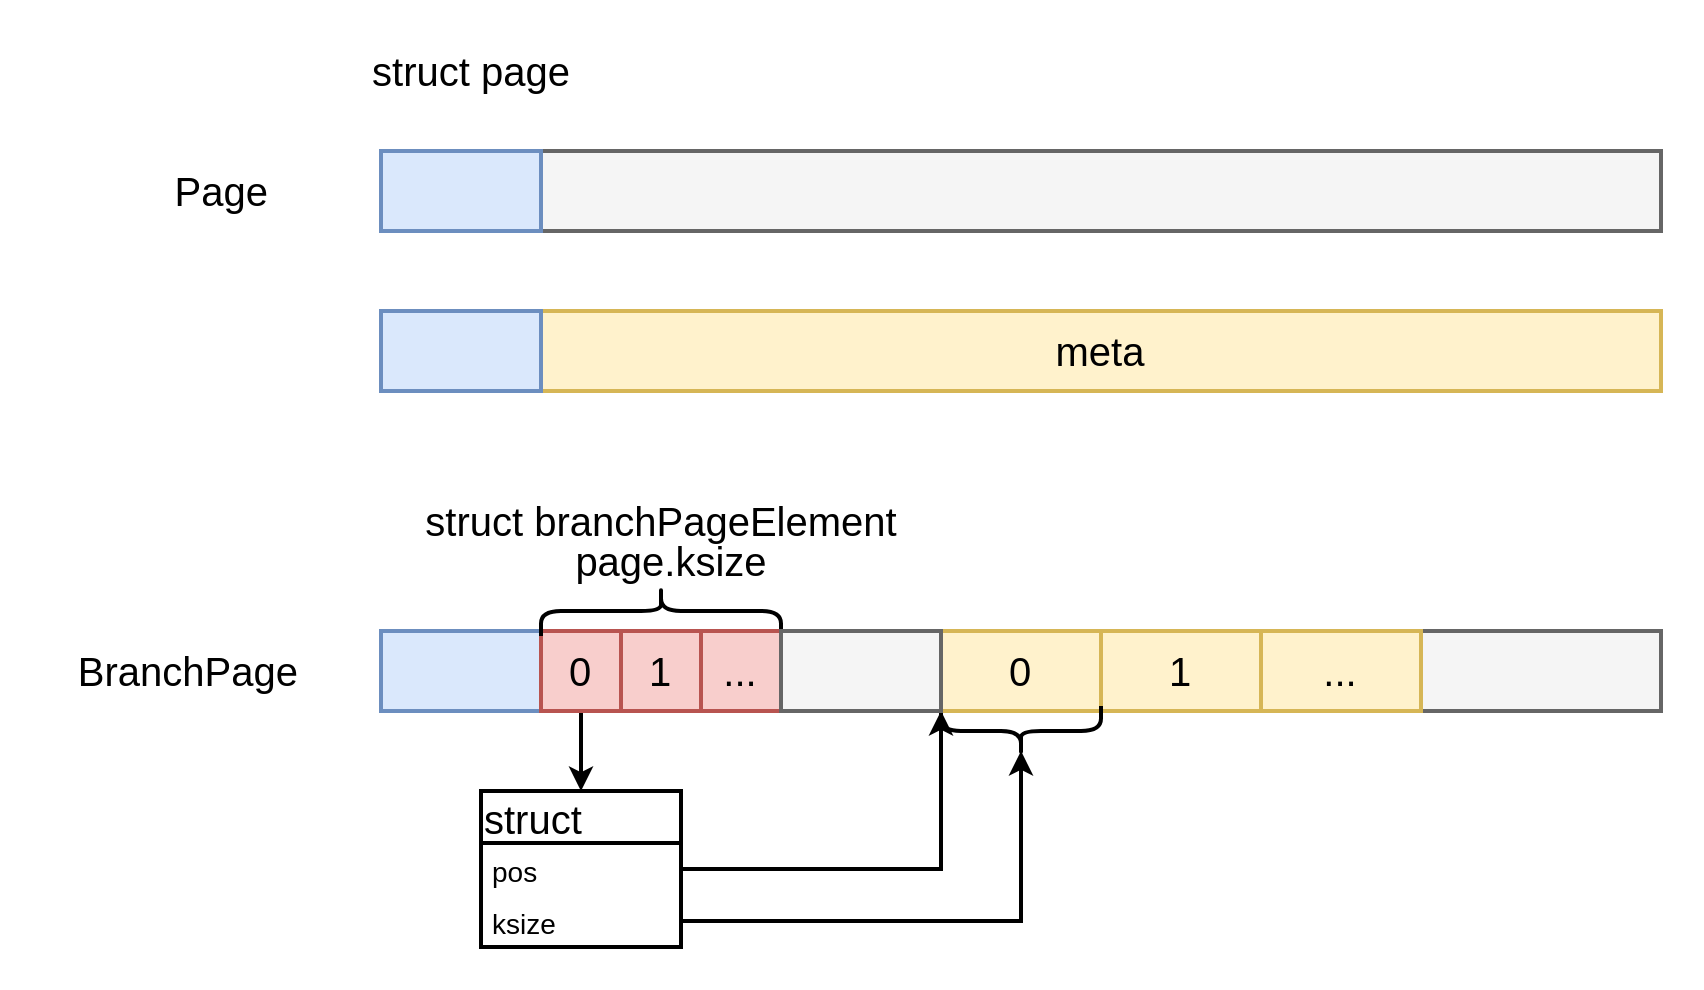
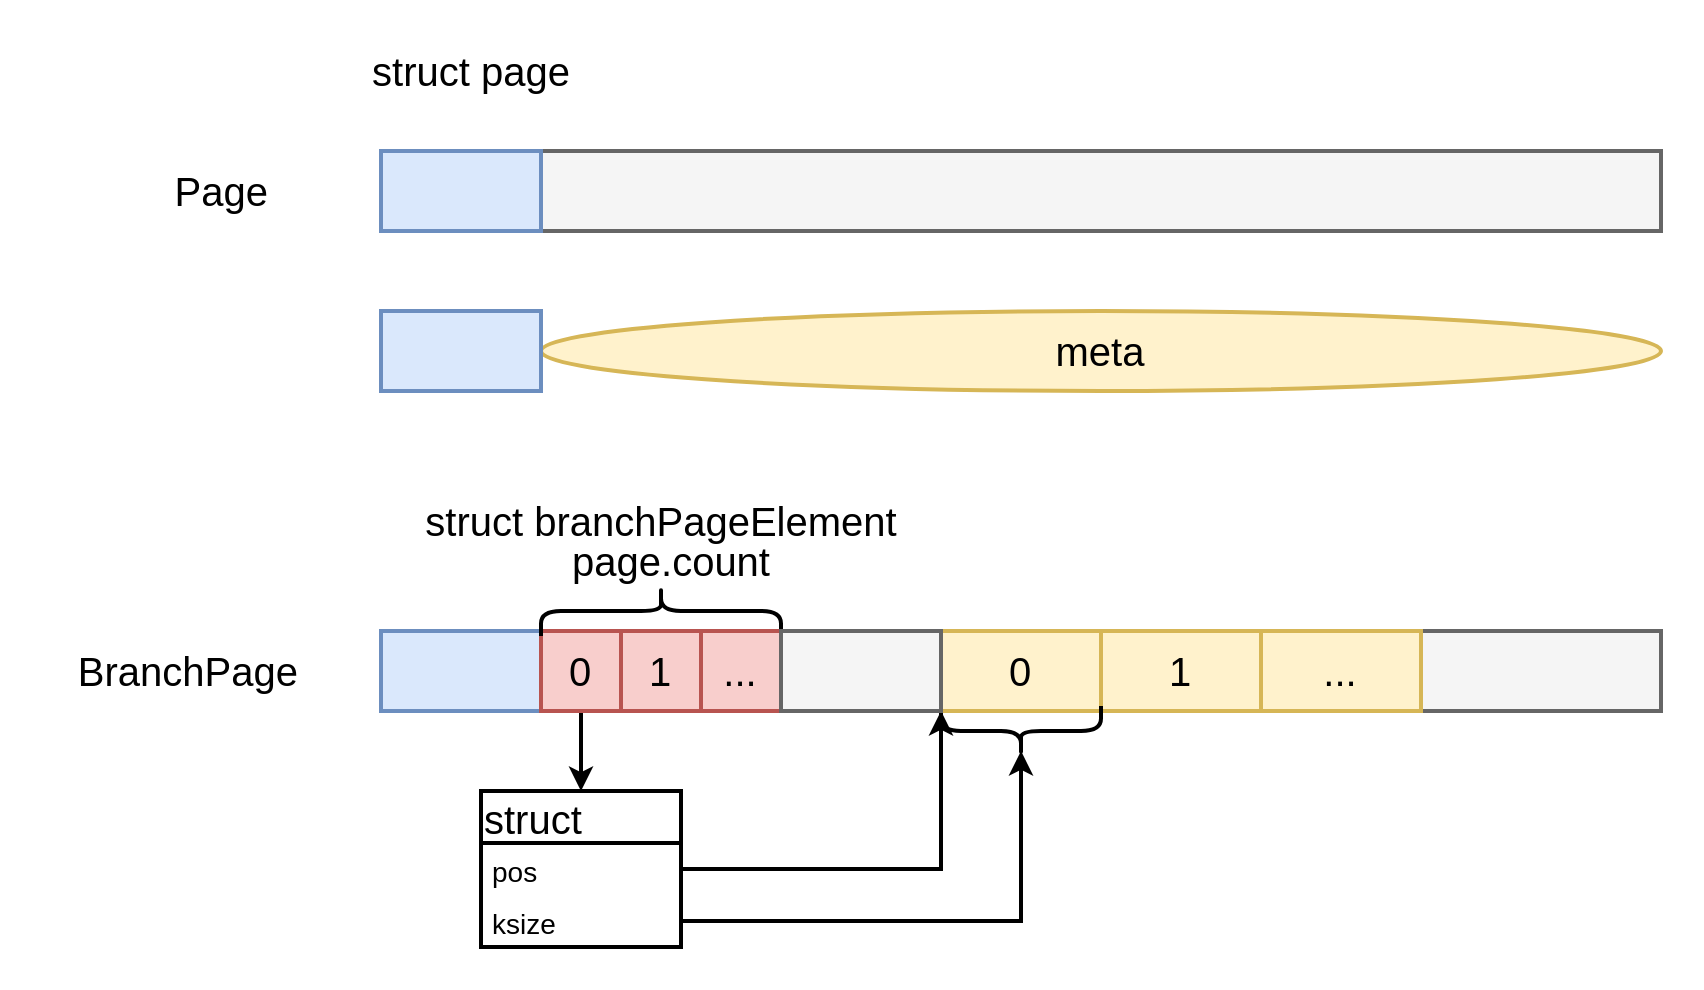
(1101, 351) -> (1101, 351)
(672, 561) -> (672, 561)
